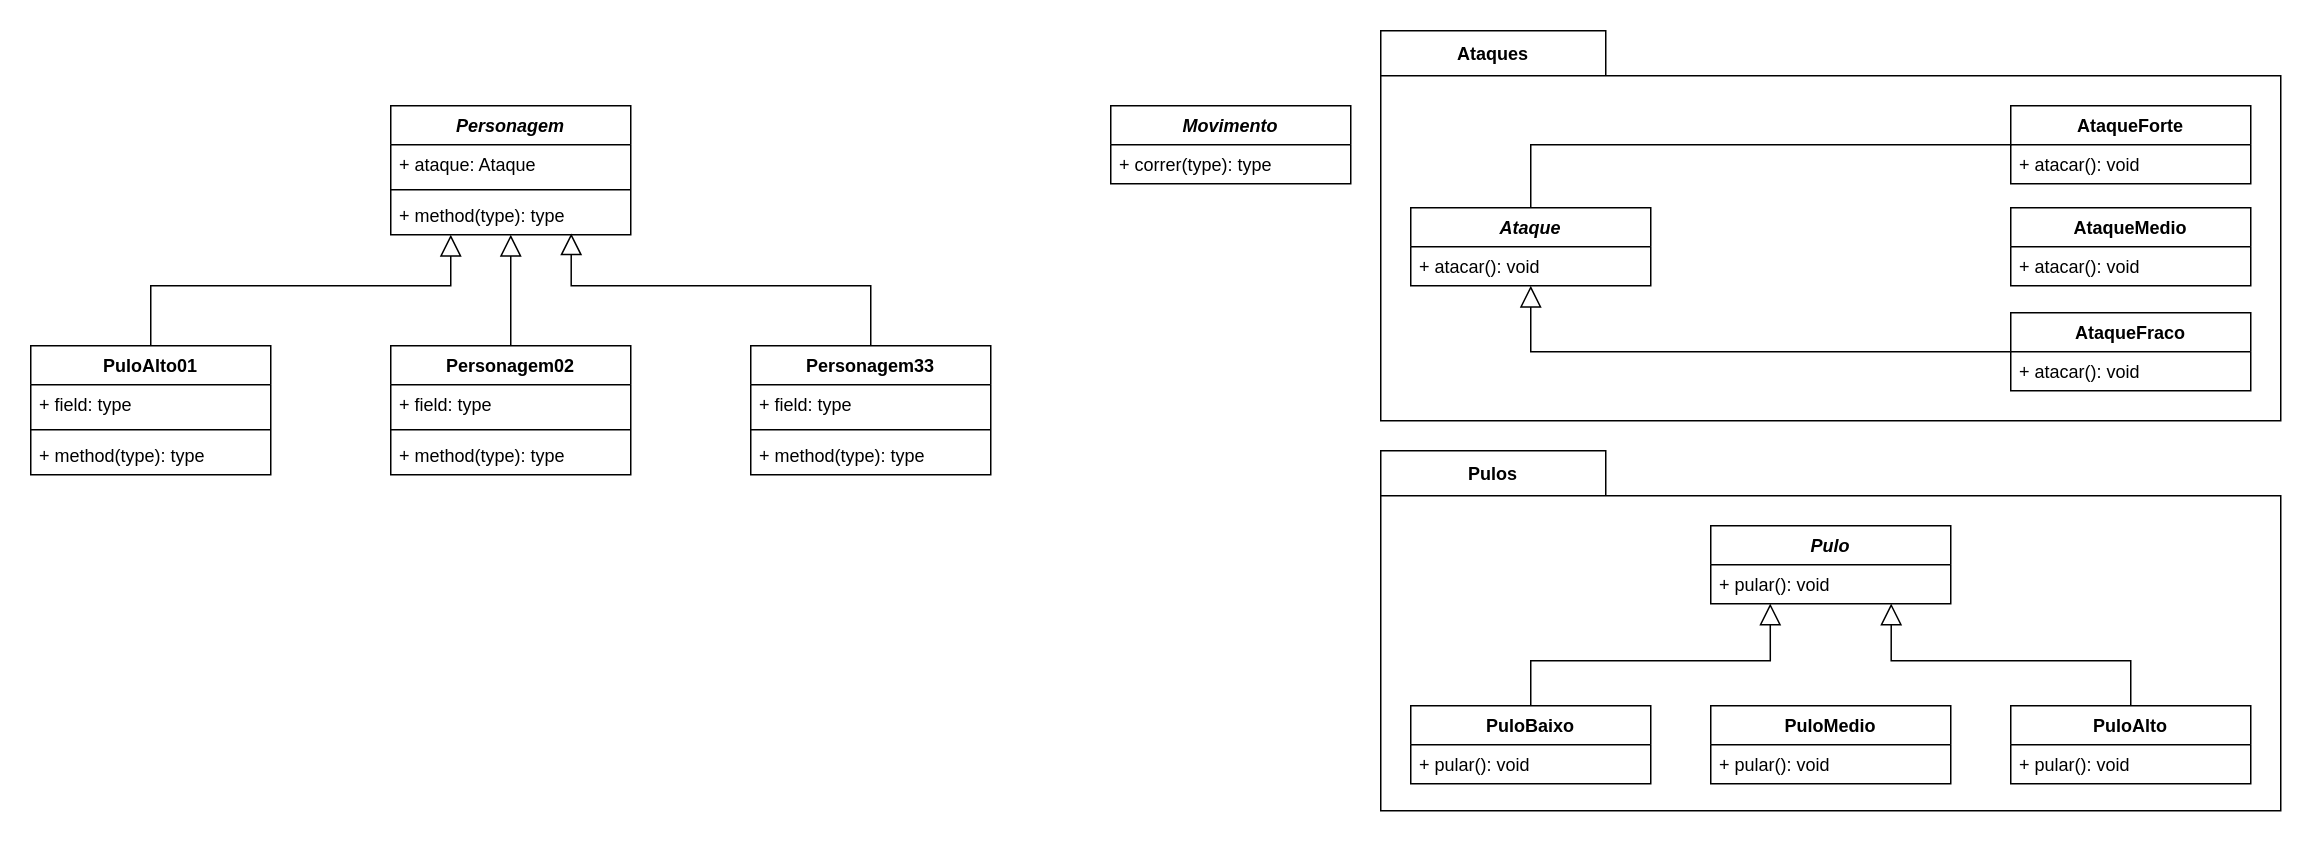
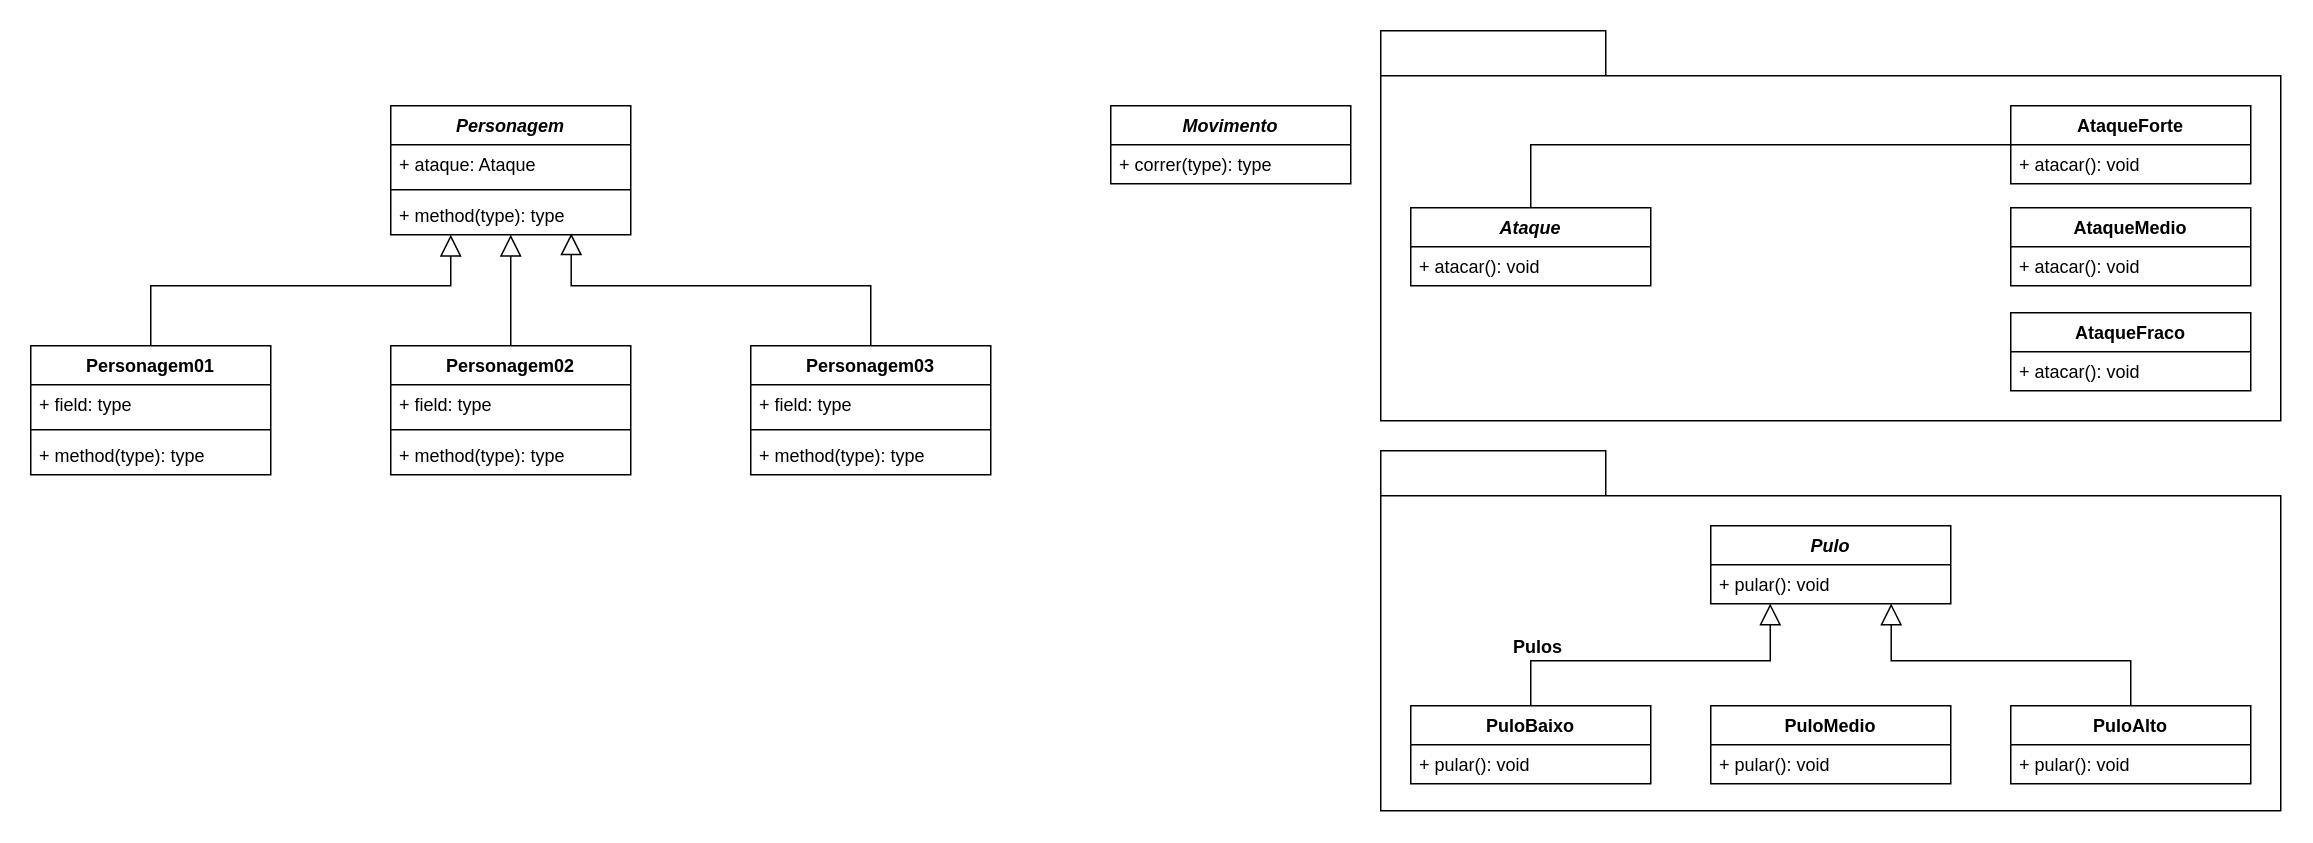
(1493, 53) -> none
(1748, 352) -> none
(150, 366) -> (150, 366)
(870, 366) -> (870, 366)
(1493, 473) -> (1538, 646)
